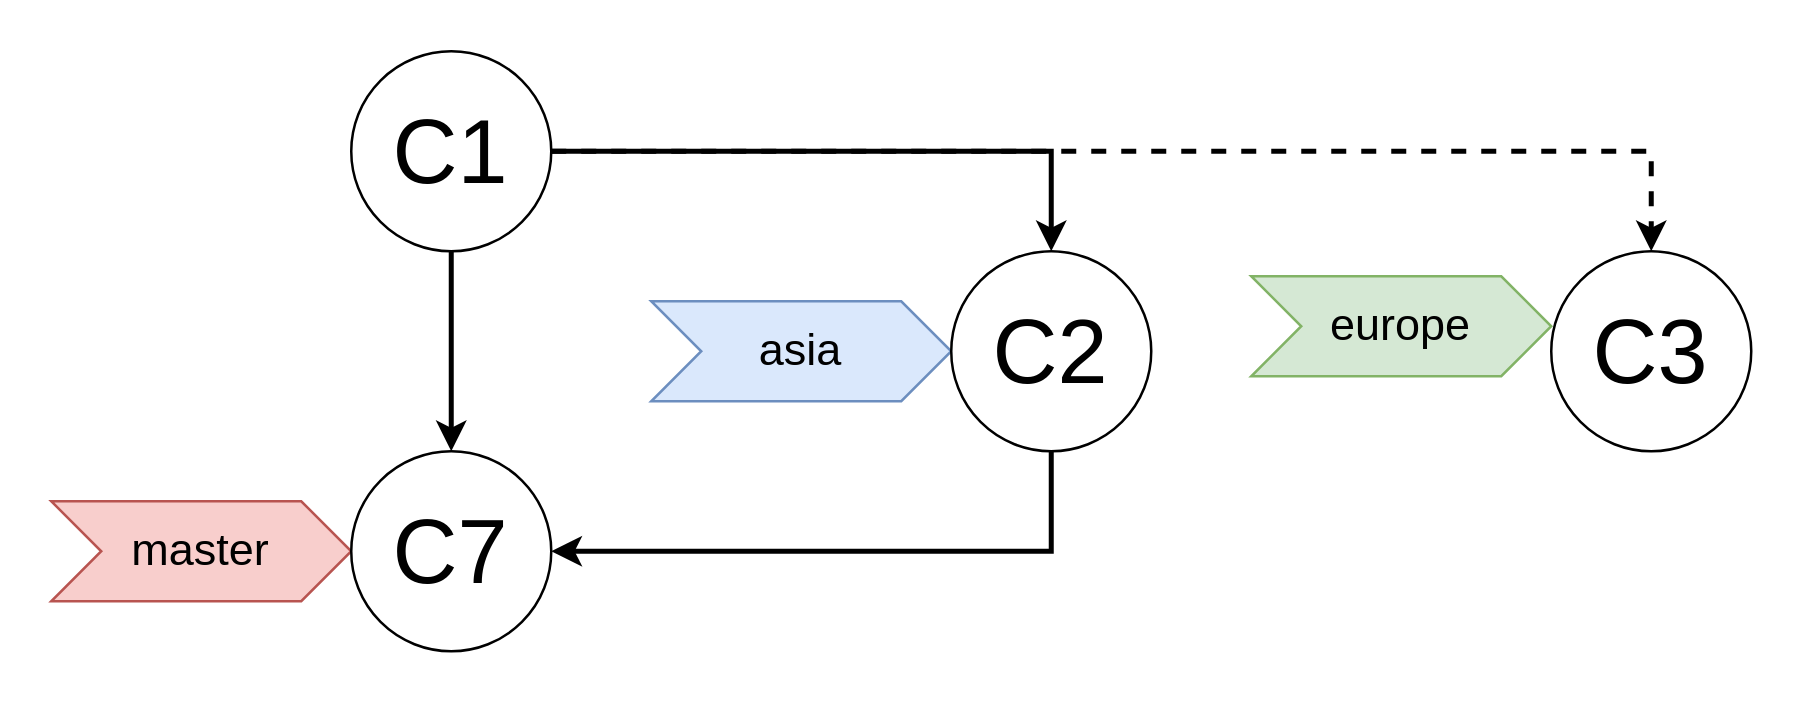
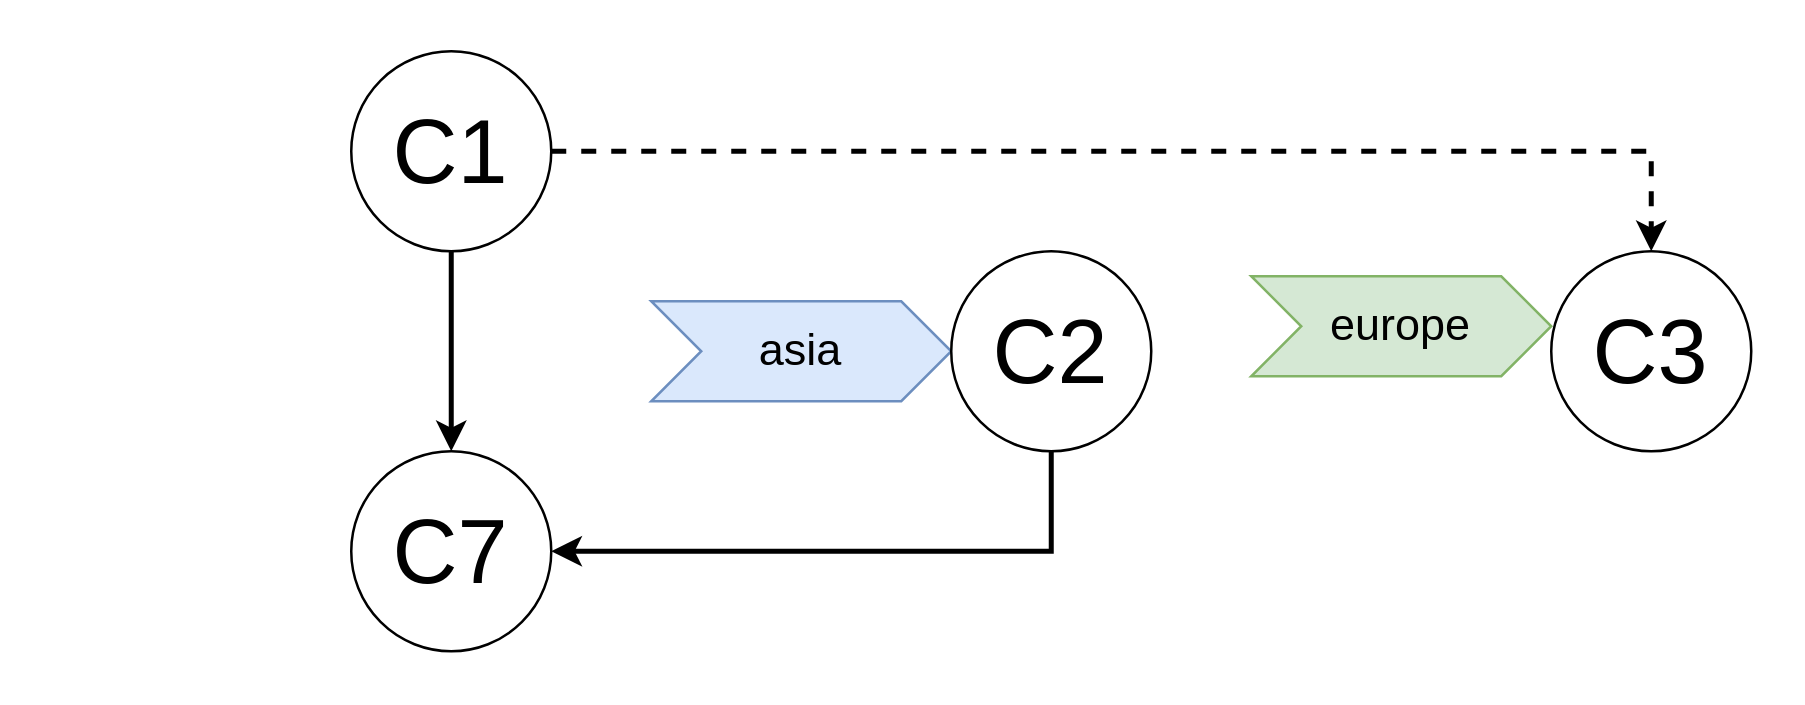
(1051, 193) -> none
(201, 551) -> none
